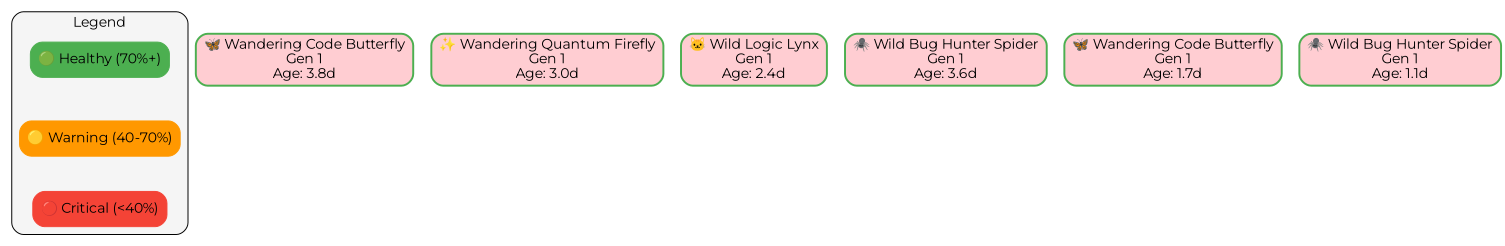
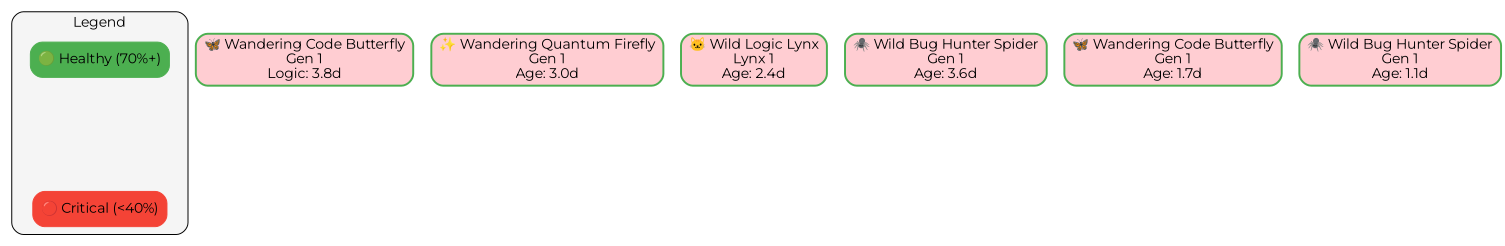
(305, 60) -> (305, 60)
(754, 60) -> (754, 60)
(100, 139) -> none
